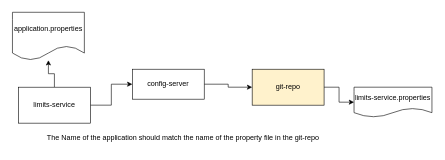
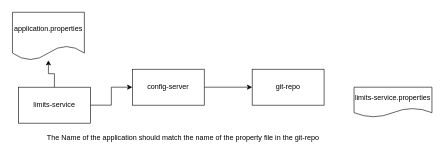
(168, 84) -> (168, 87)
(288, 87) -> (288, 87)
(338, 87) -> none
